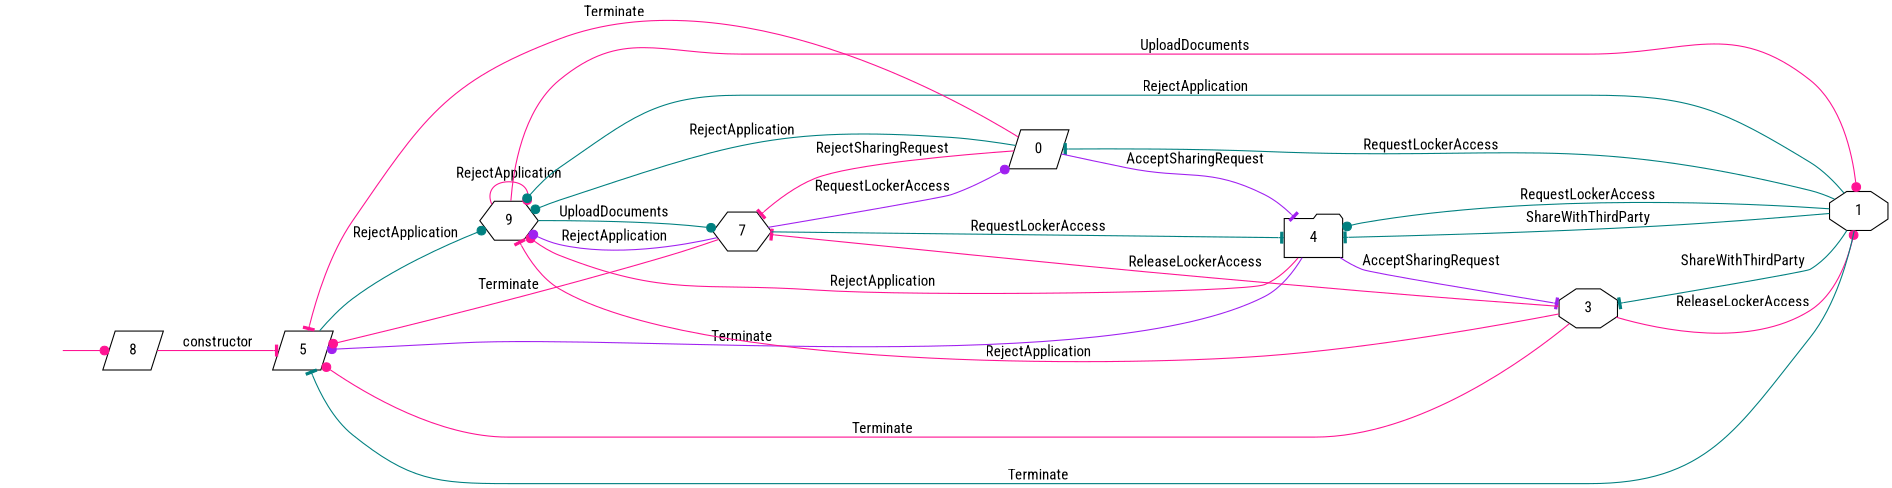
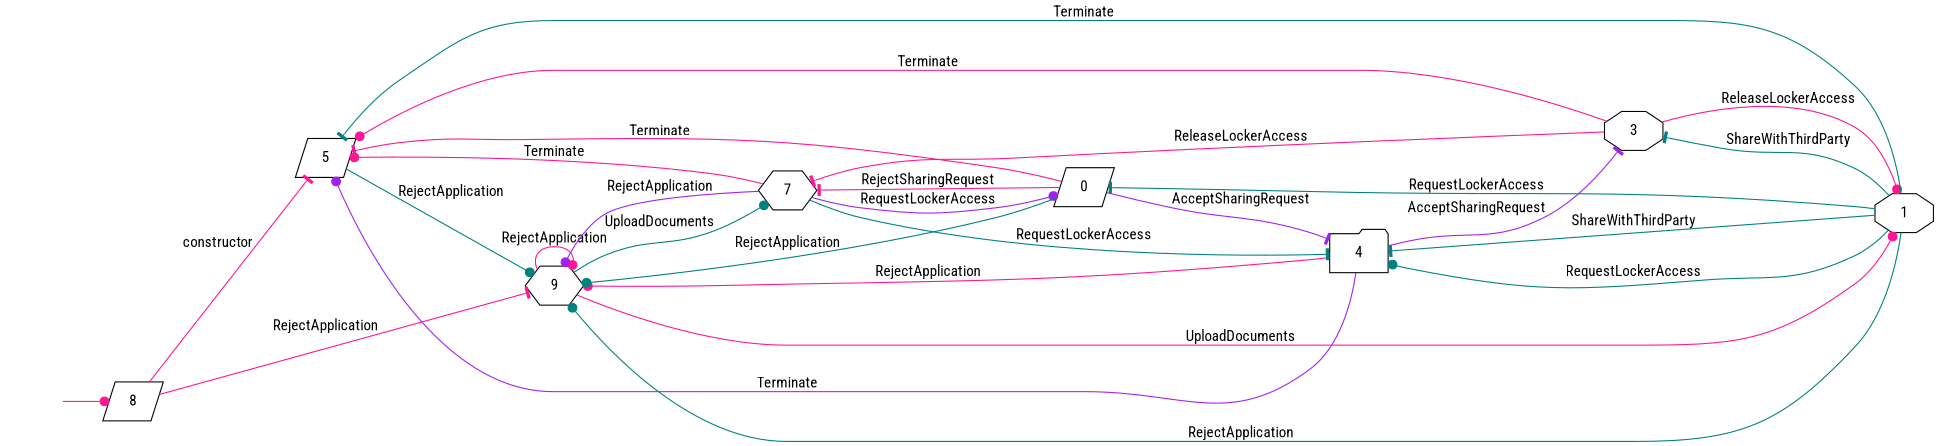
(1027, 361) -> (342, 344)
